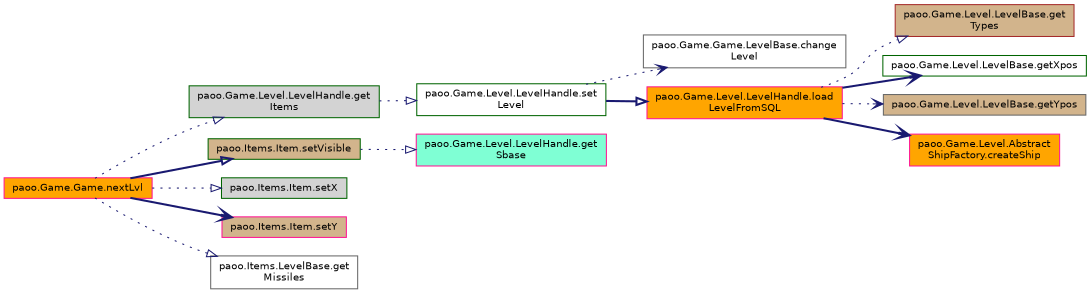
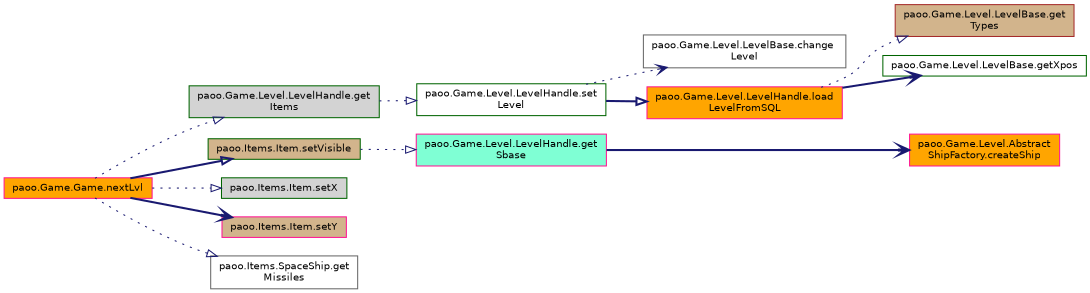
(745, 51) -> (745, 51)
(985, 105) -> none
(861, 126) -> (753, 150)
(284, 272) -> (284, 272)
